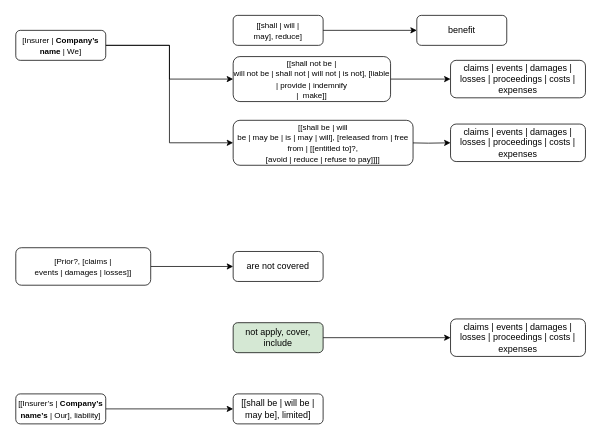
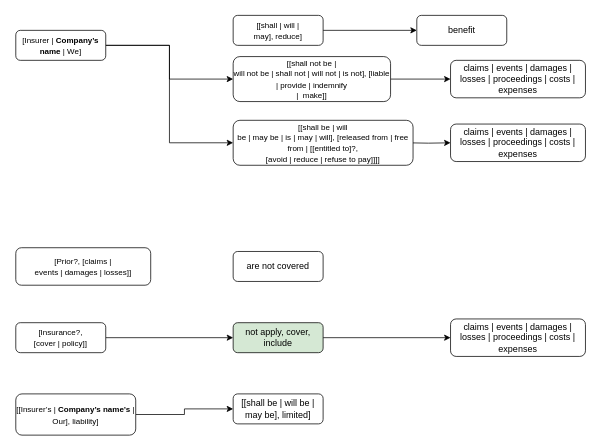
(189, 267) -> none
none -> (60, 338)
none -> (167, 338)
(60, 409) -> (75, 415)
